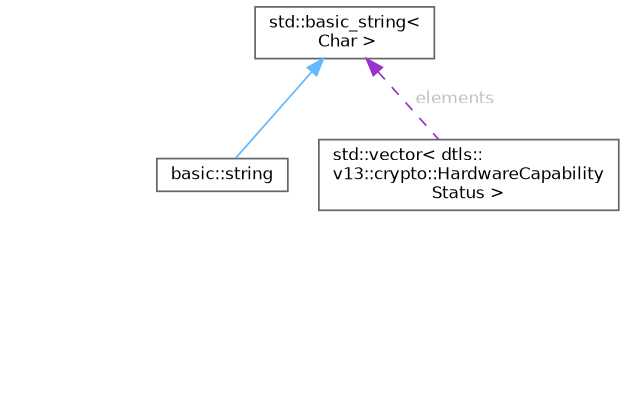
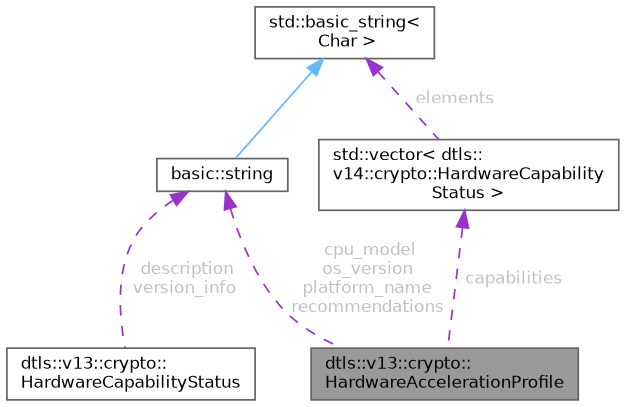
(469, 175) -> (469, 175)
none -> (131, 374)
none -> (445, 374)
